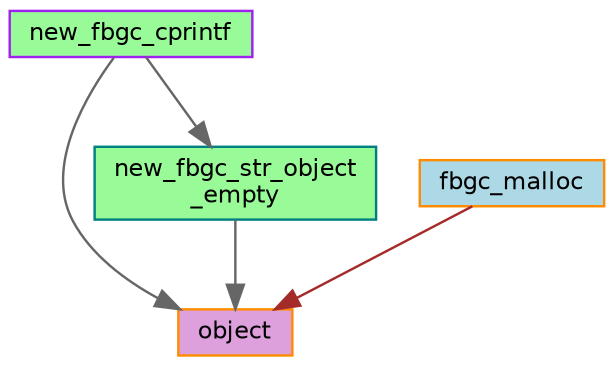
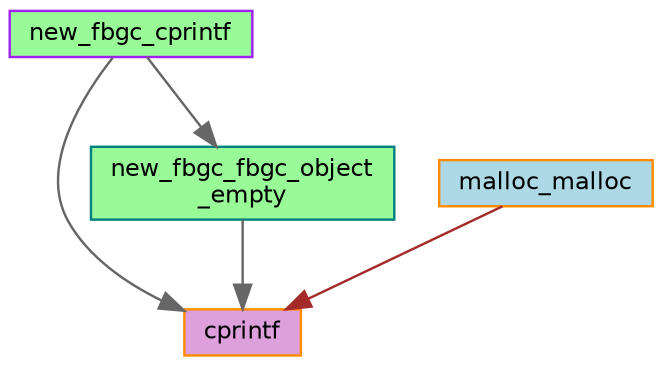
(235, 183) -> (243, 183)
(512, 183) -> (546, 183)
(235, 332) -> (243, 332)
